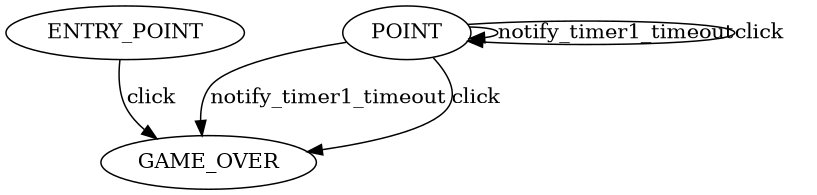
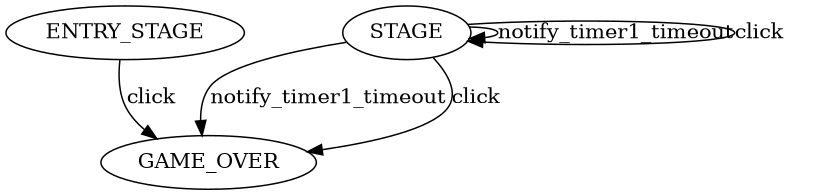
(125, 33) -> (125, 33)
(407, 33) -> (407, 33)
